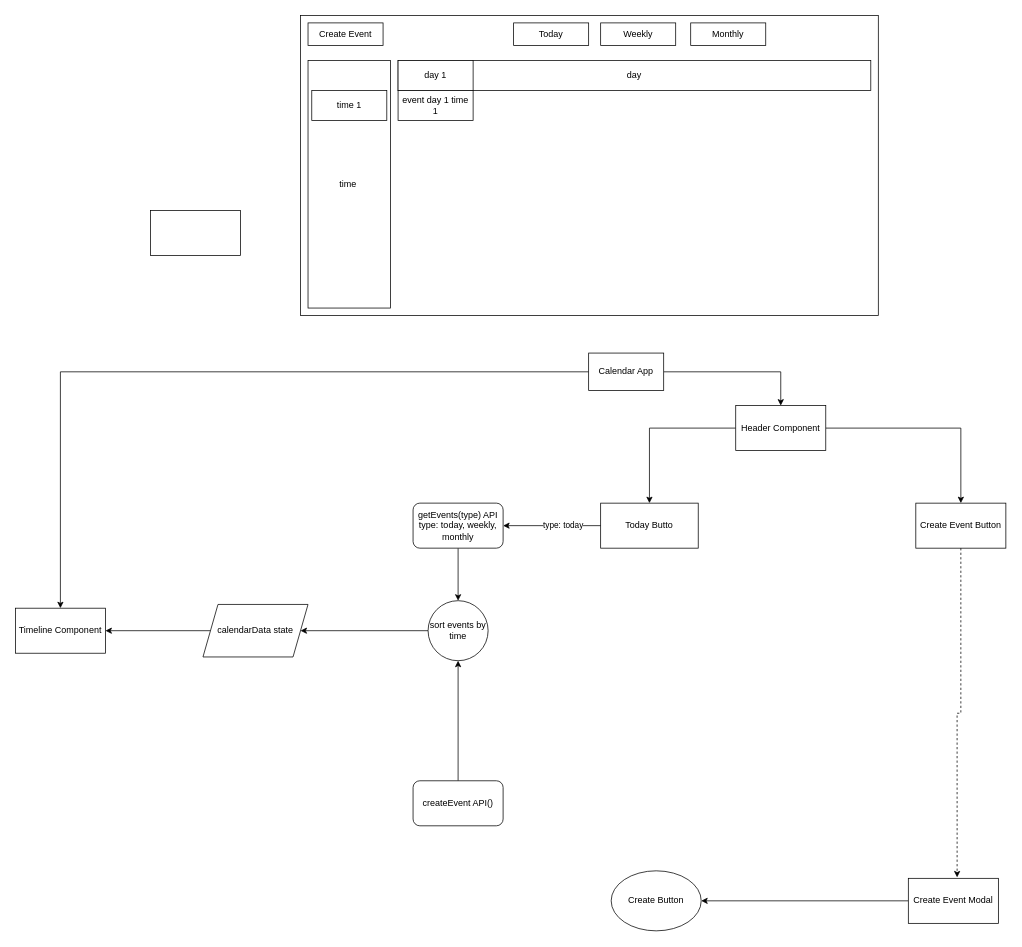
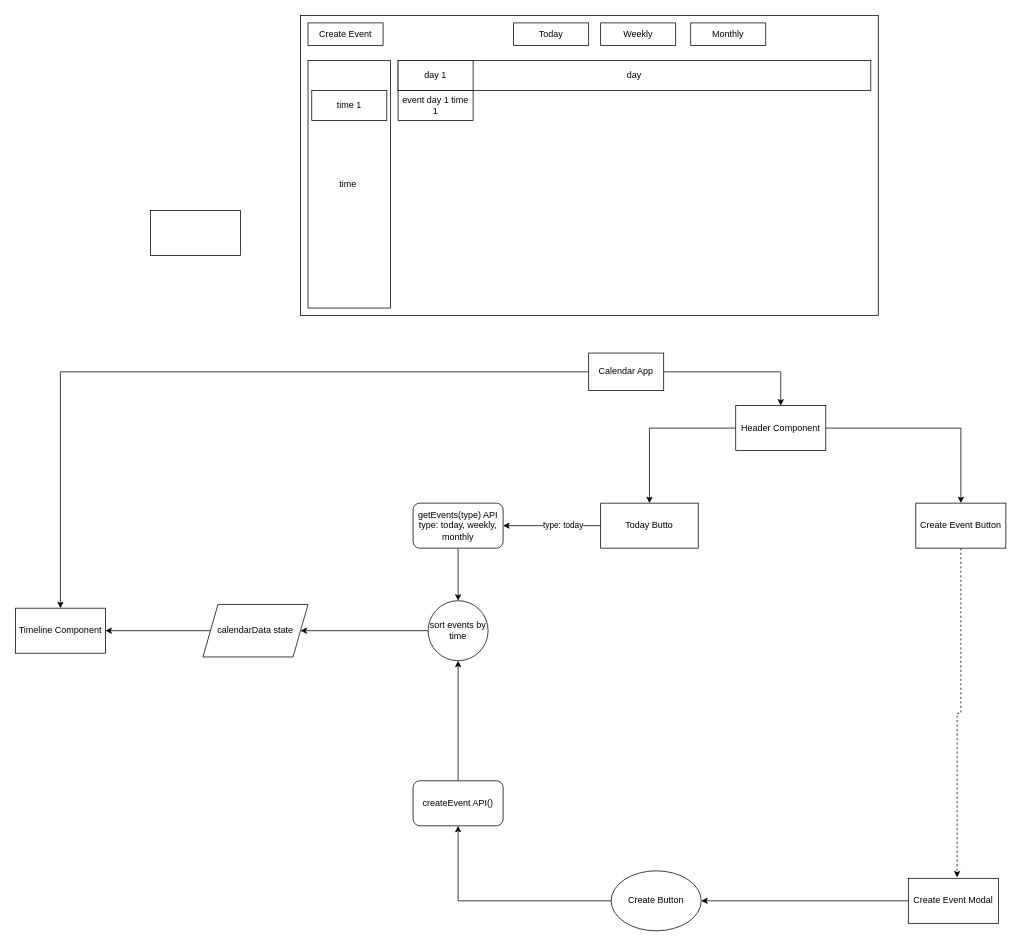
none -> (534, 900)
